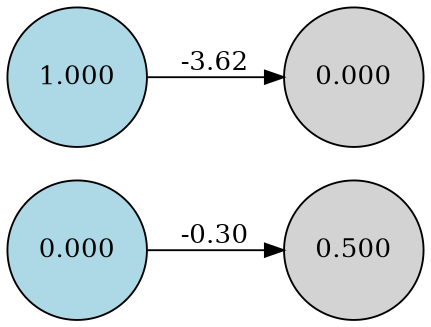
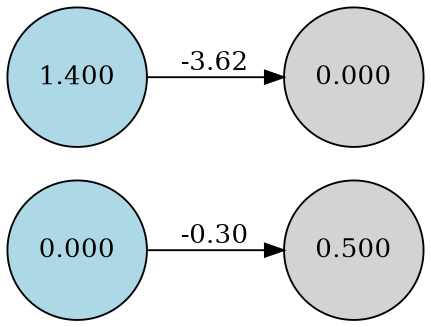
(77, 77) -> (77, 77)
